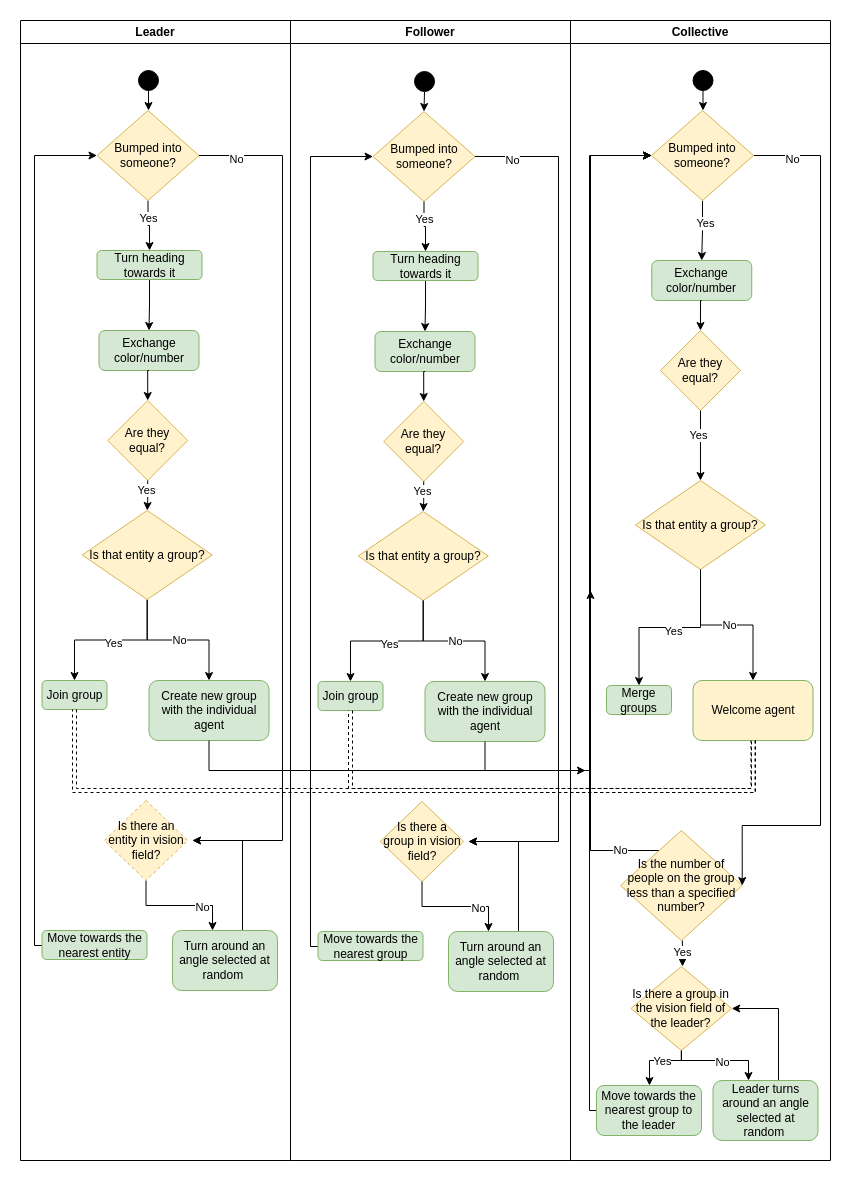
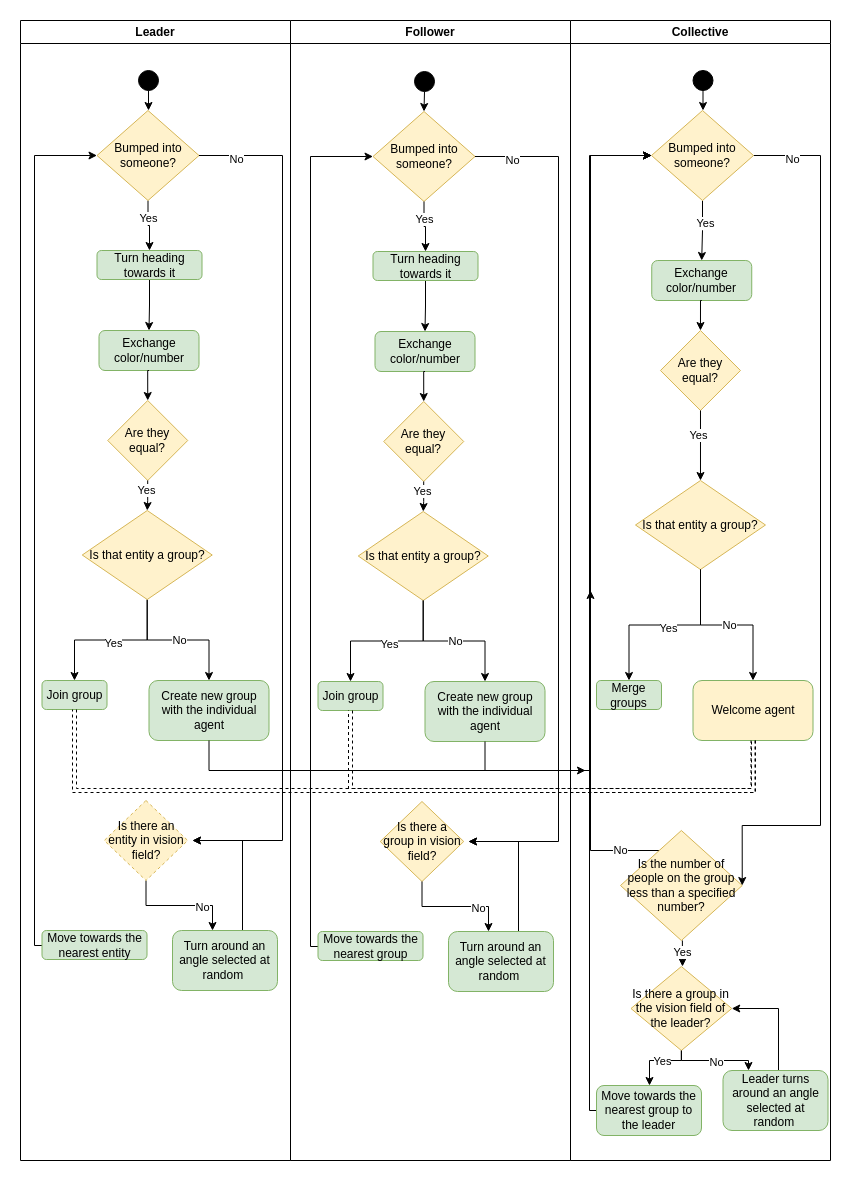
(639, 700) -> (629, 695)
(766, 1111) -> (776, 1101)
